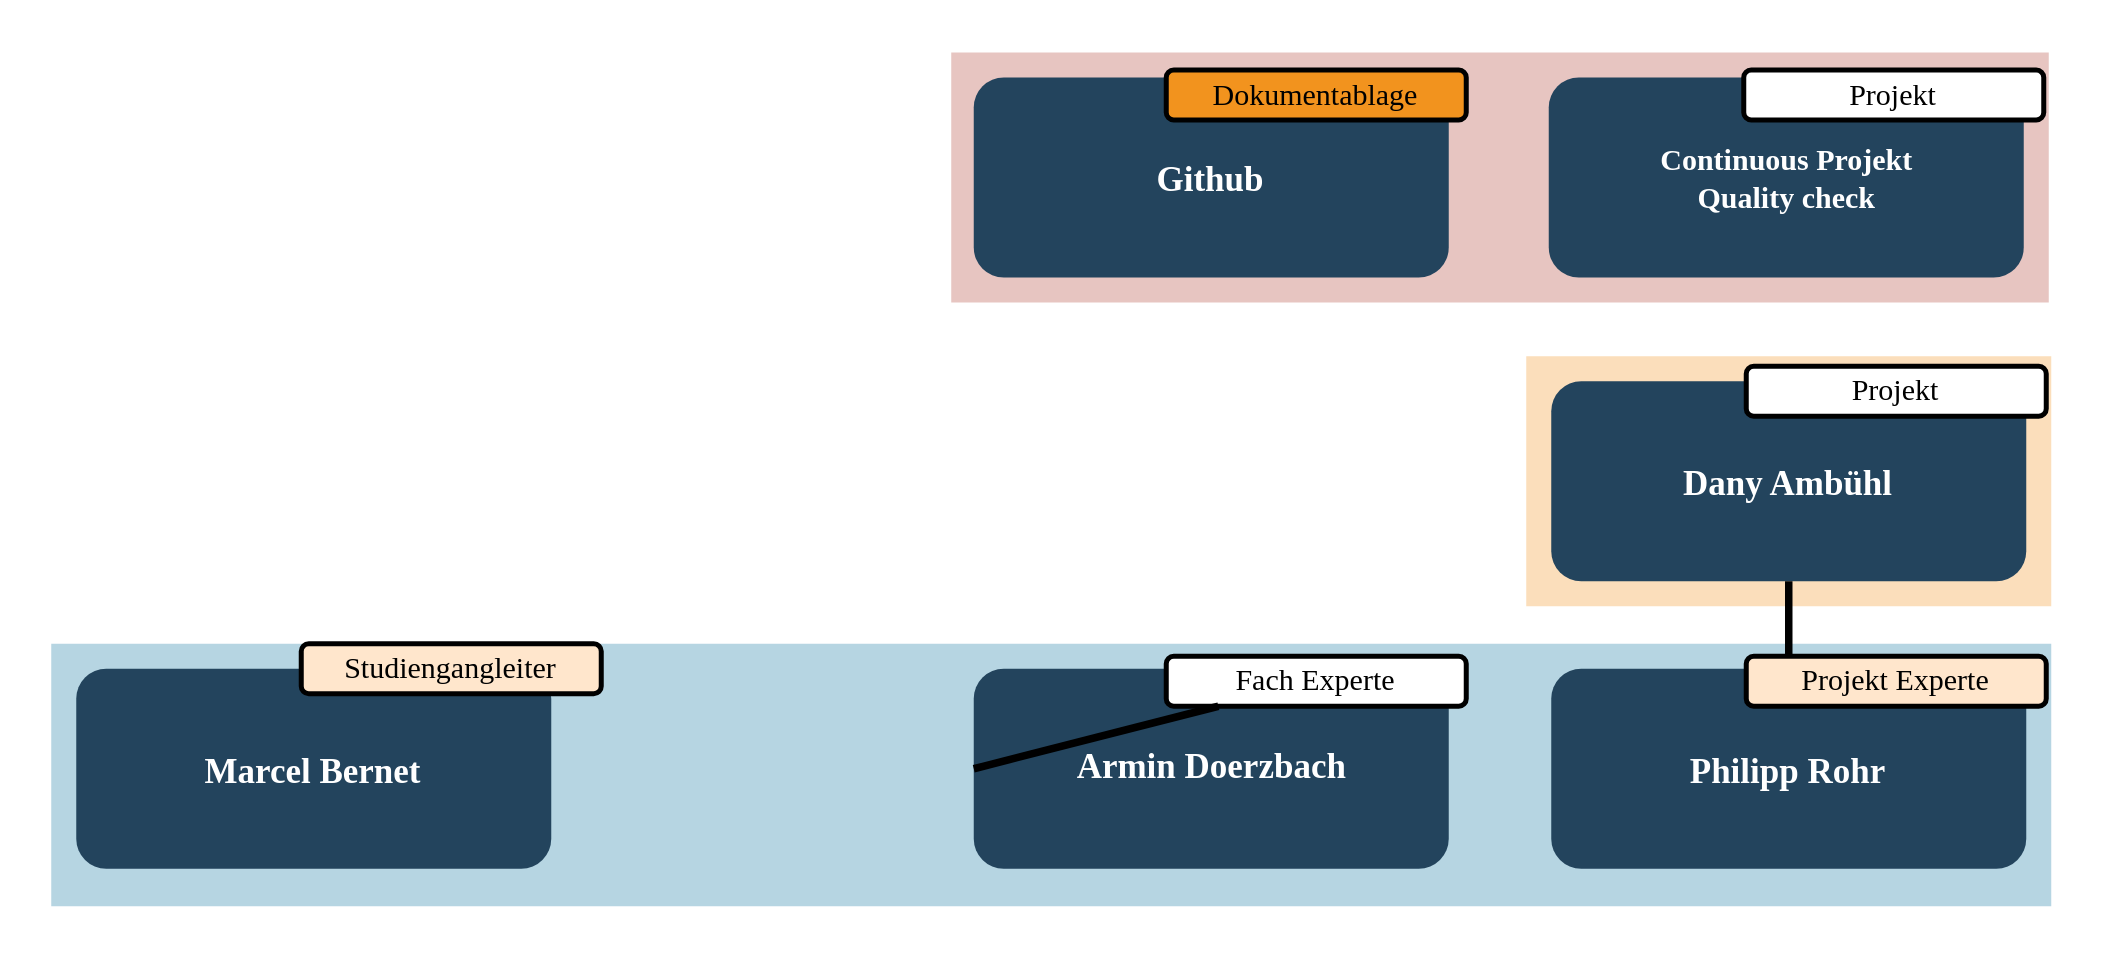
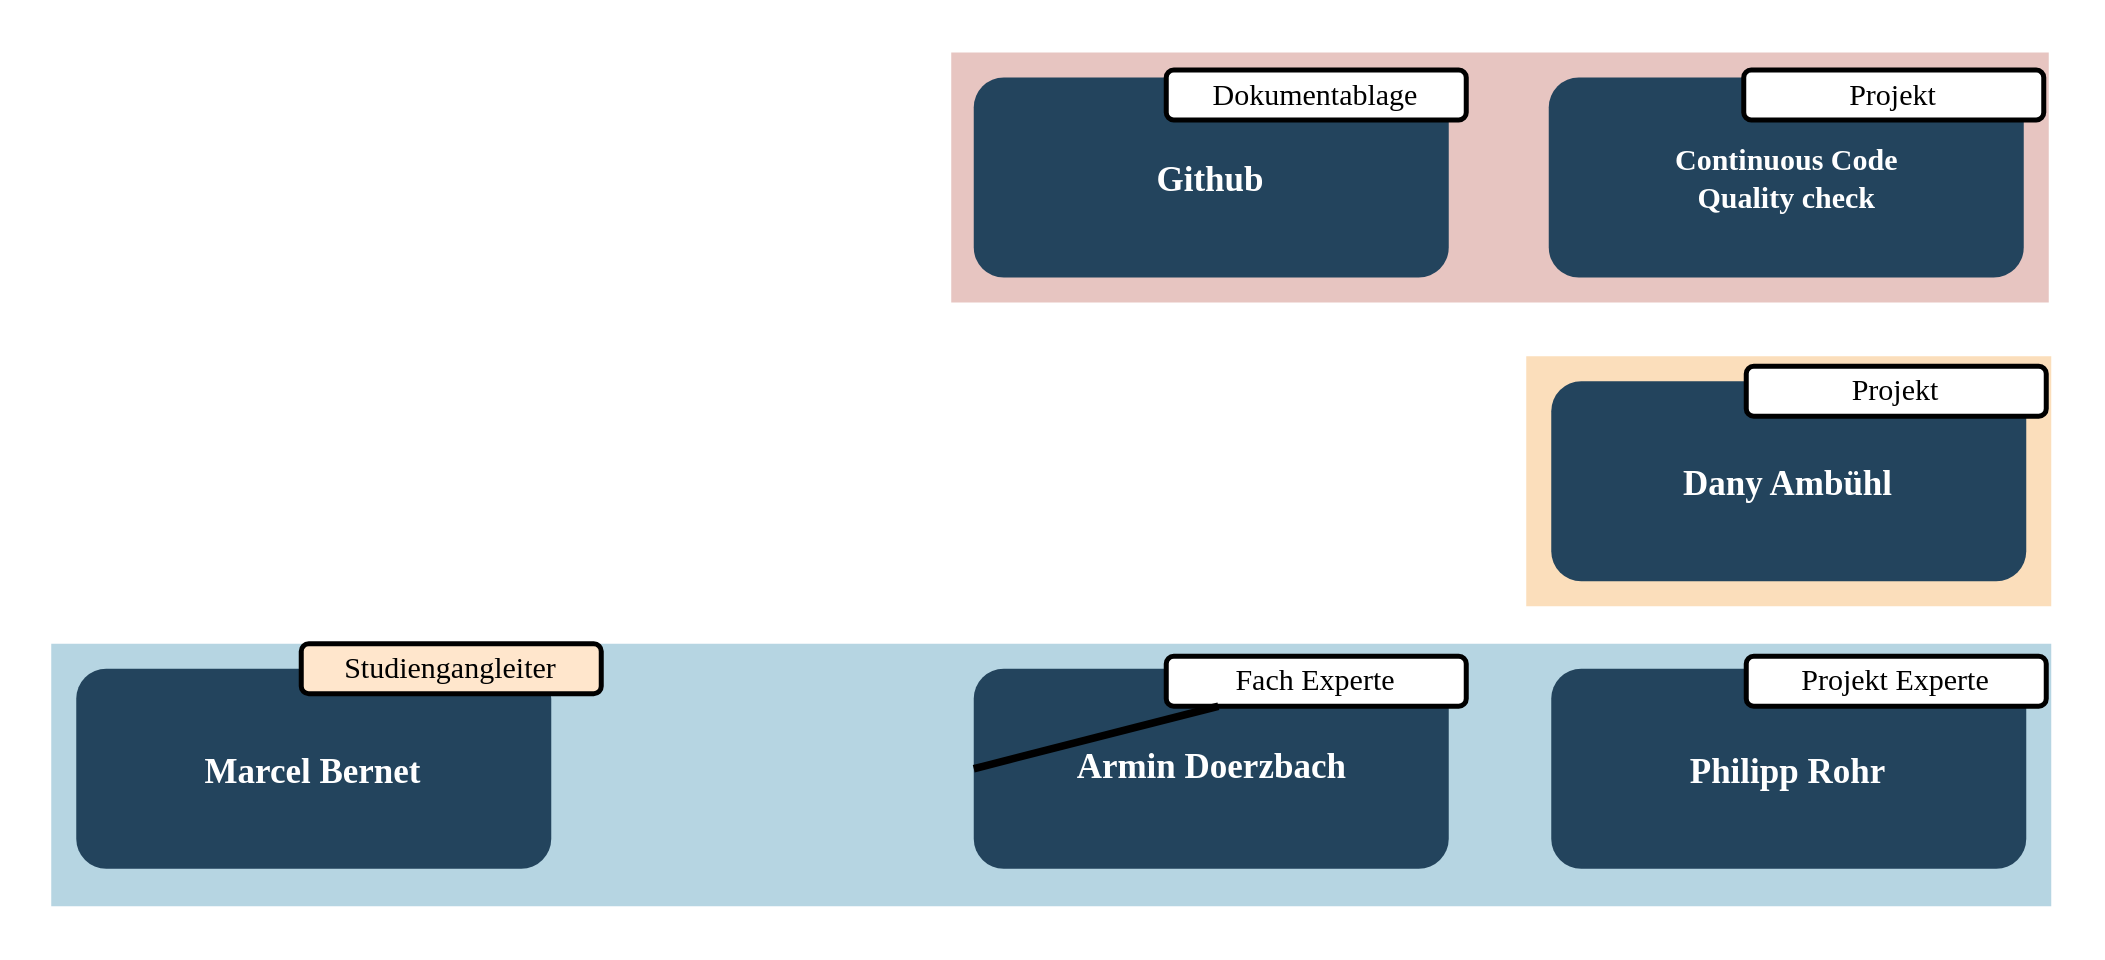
(1316, 95) -> (1316, 95)
(1788, 179) -> (1788, 179)
(1789, 618) -> none
(1896, 681) -> (1896, 681)
